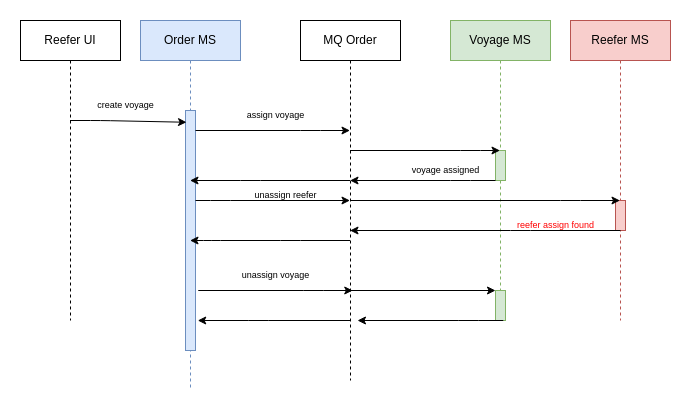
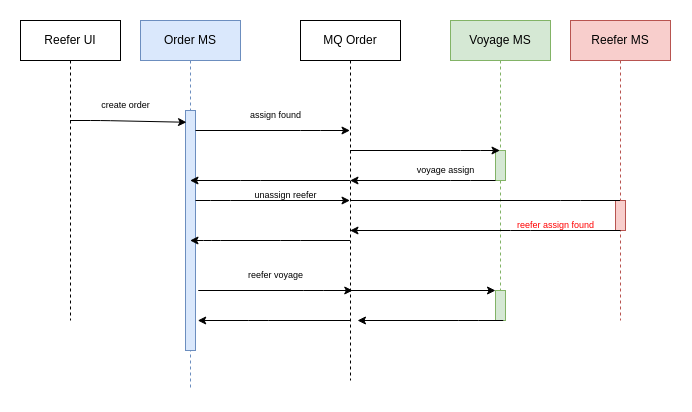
(126, 106) -> (126, 106)
(276, 116) -> (276, 116)
(446, 171) -> (446, 171)
(612, 201) -> (614, 201)
(276, 276) -> (276, 276)
